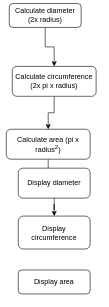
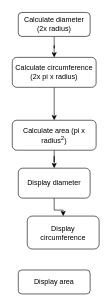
(45, 15) -> (54, 24)
(54, 81) -> (54, 72)
(48, 144) -> (54, 135)
(54, 233) -> (63, 233)
